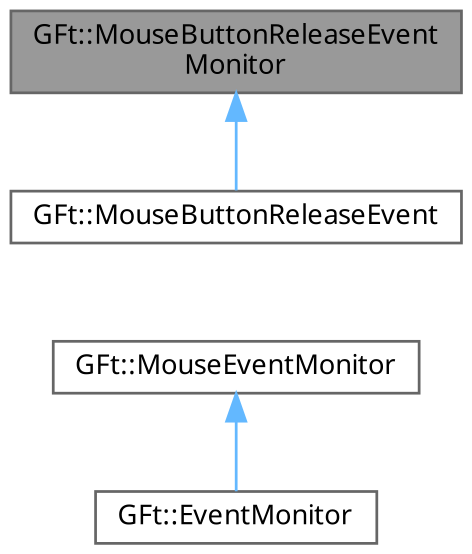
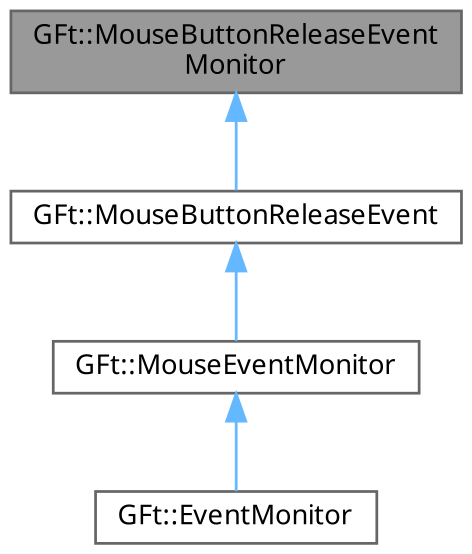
none -> (236, 306)
